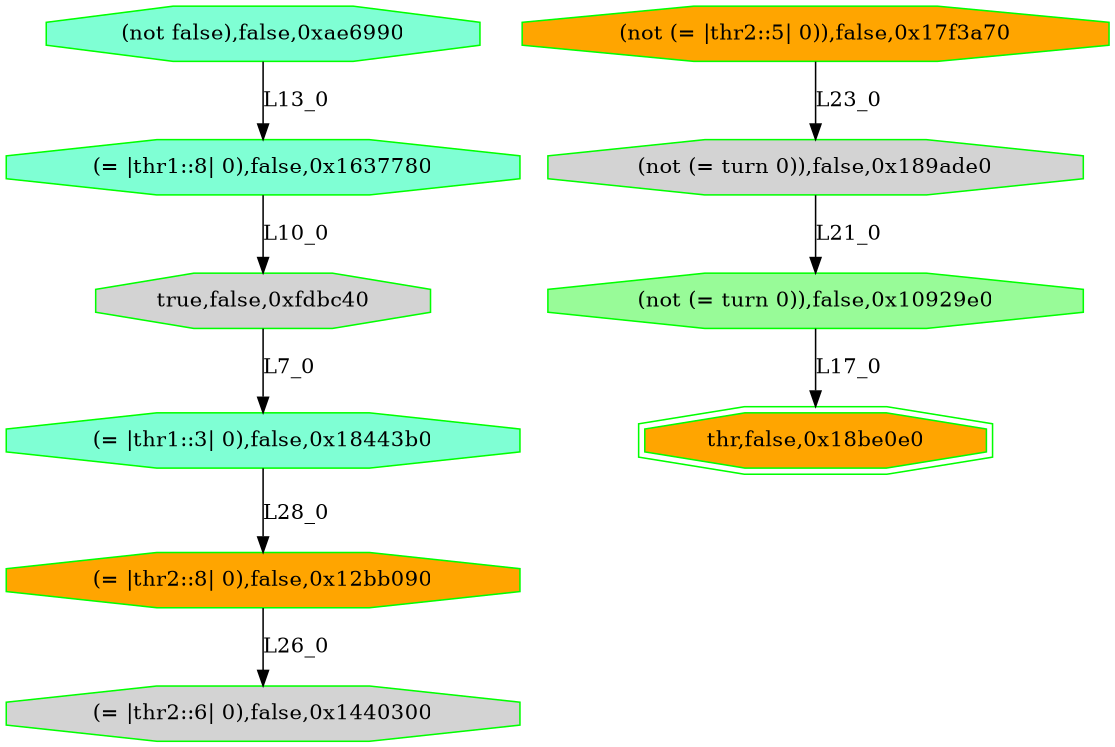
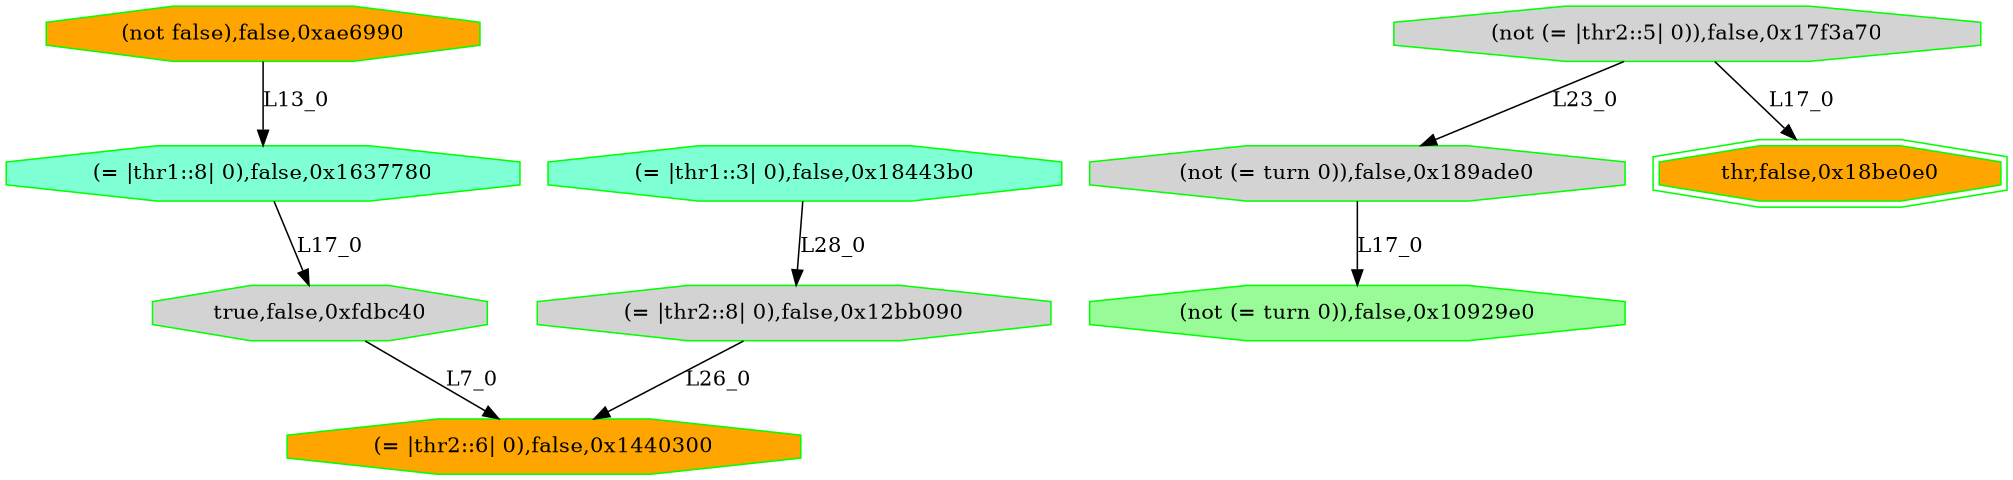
(263, 34) -> (263, 34)
(816, 34) -> (1687, 34)
(296, 234) -> (330, 246)
(849, 234) -> (1390, 246)
(816, 360) -> (1750, 95)
(263, 363) -> (425, 376)
(263, 580) -> (794, 313)
(263, 714) -> (544, 447)
